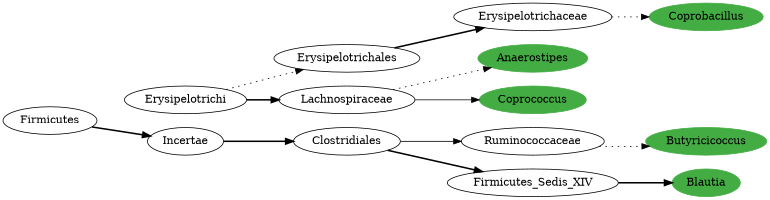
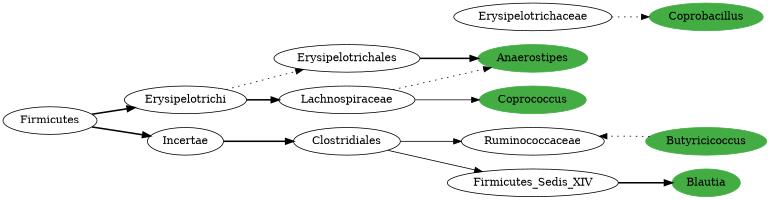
(435, 39) -> (445, 58)
none -> (110, 111)
(621, 147) -> (628, 136)
(431, 160) -> (431, 160)
